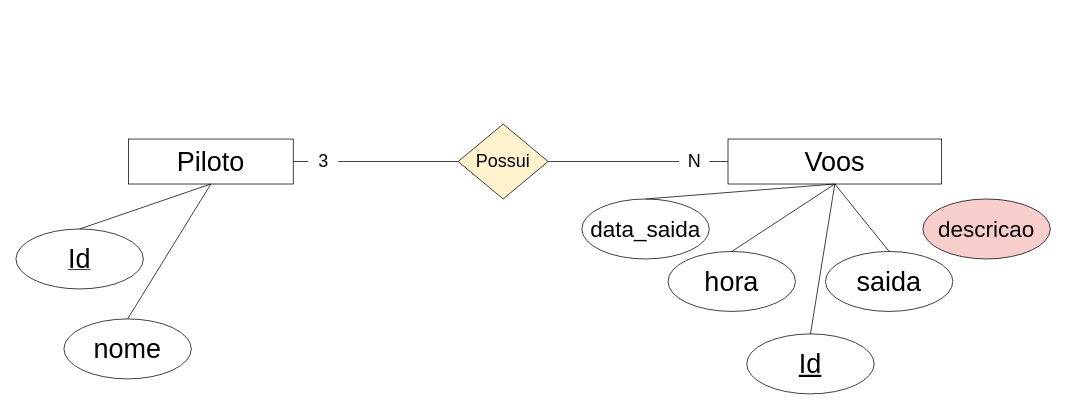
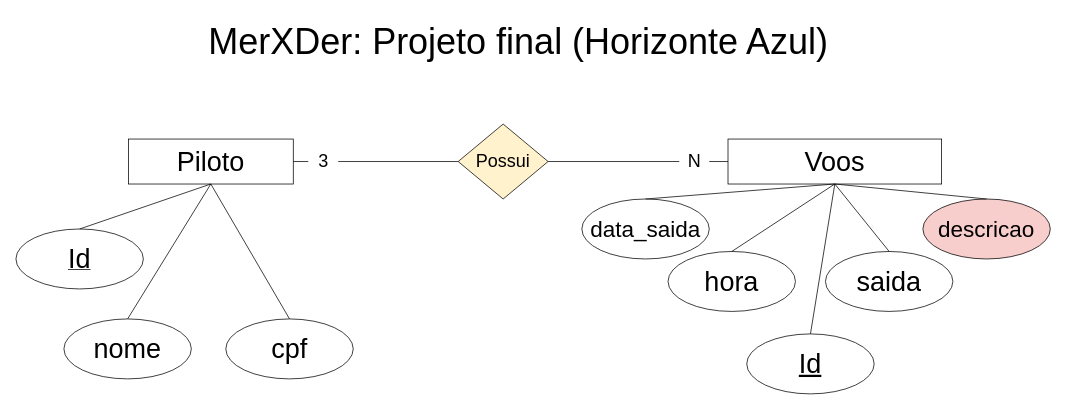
none -> (518, 42)
none -> (911, 192)
none -> (250, 252)
none -> (289, 349)
